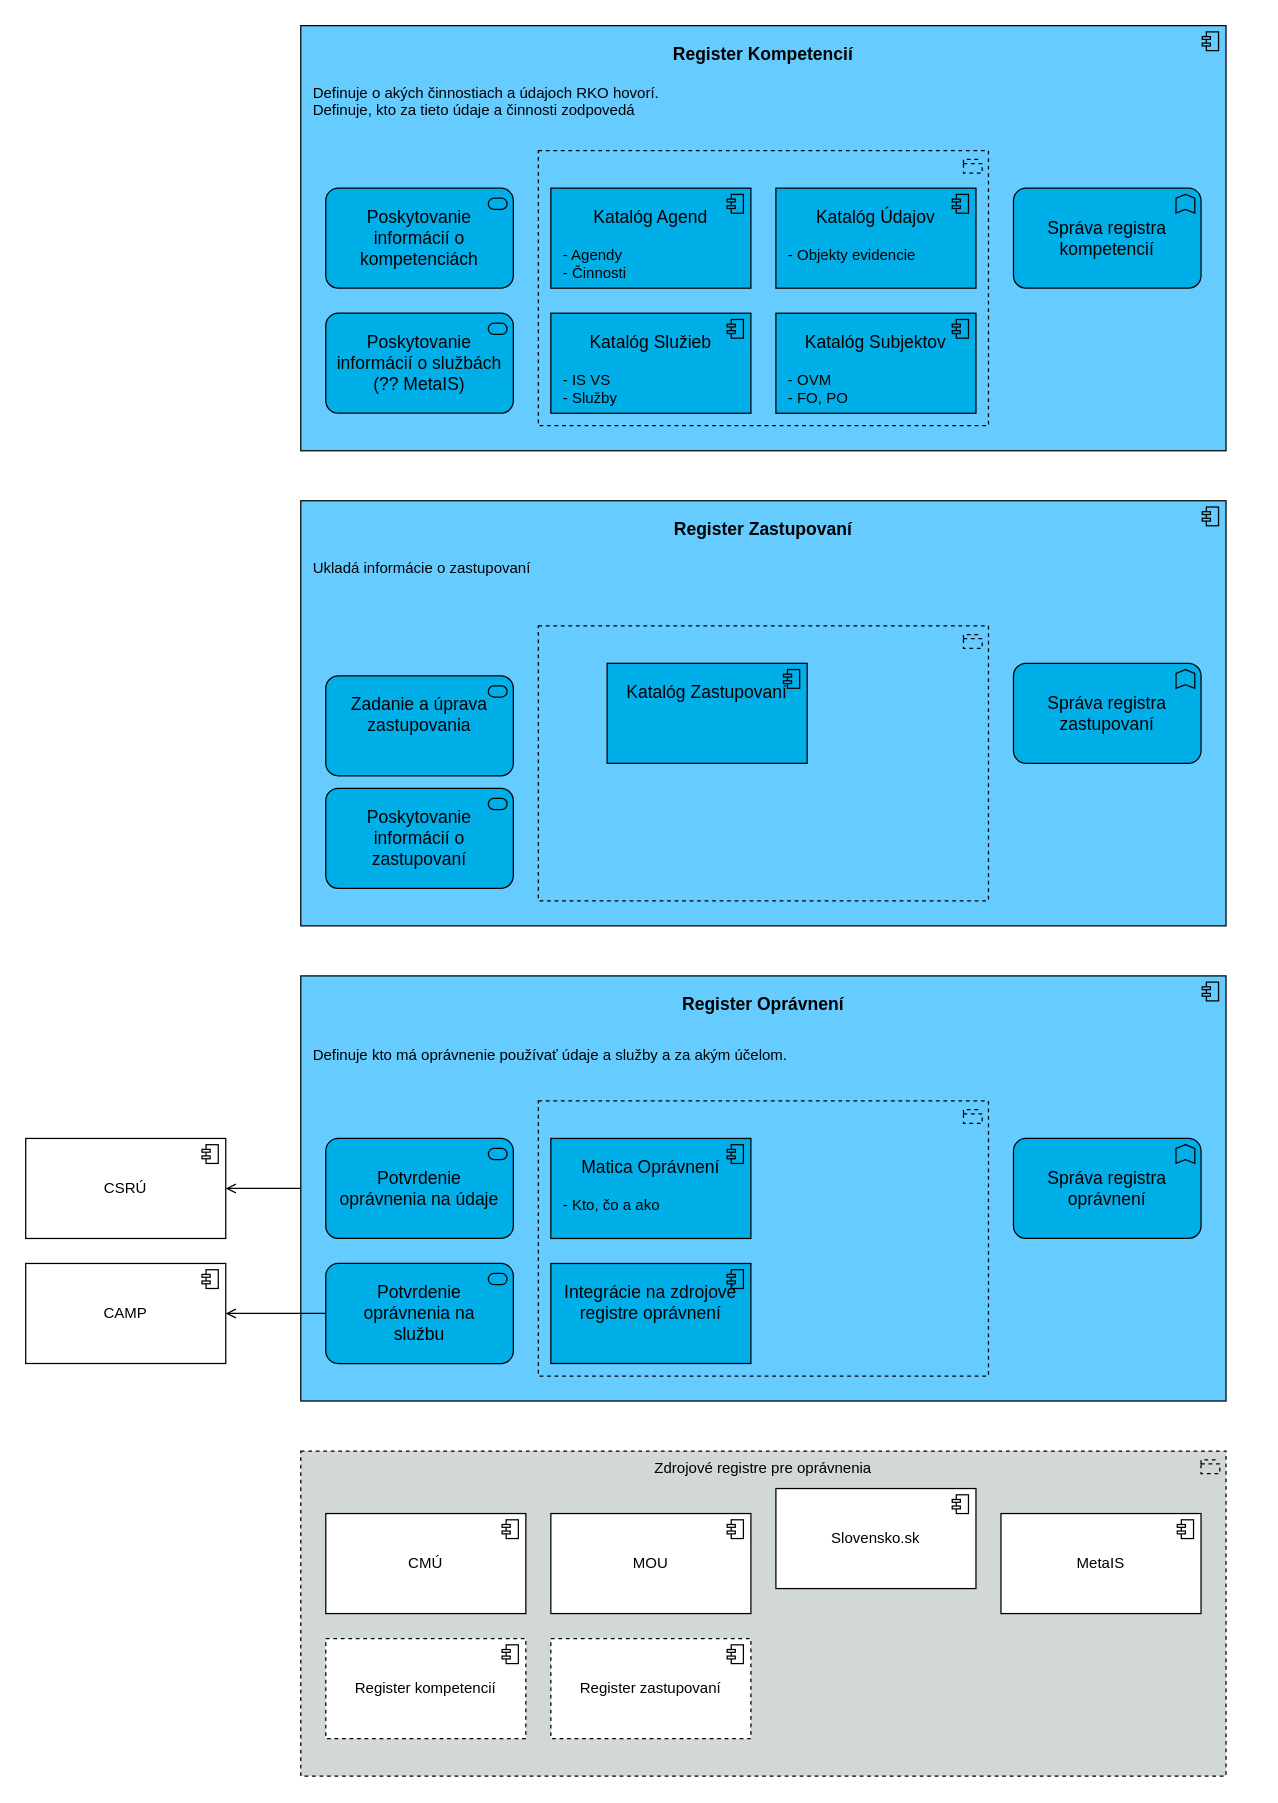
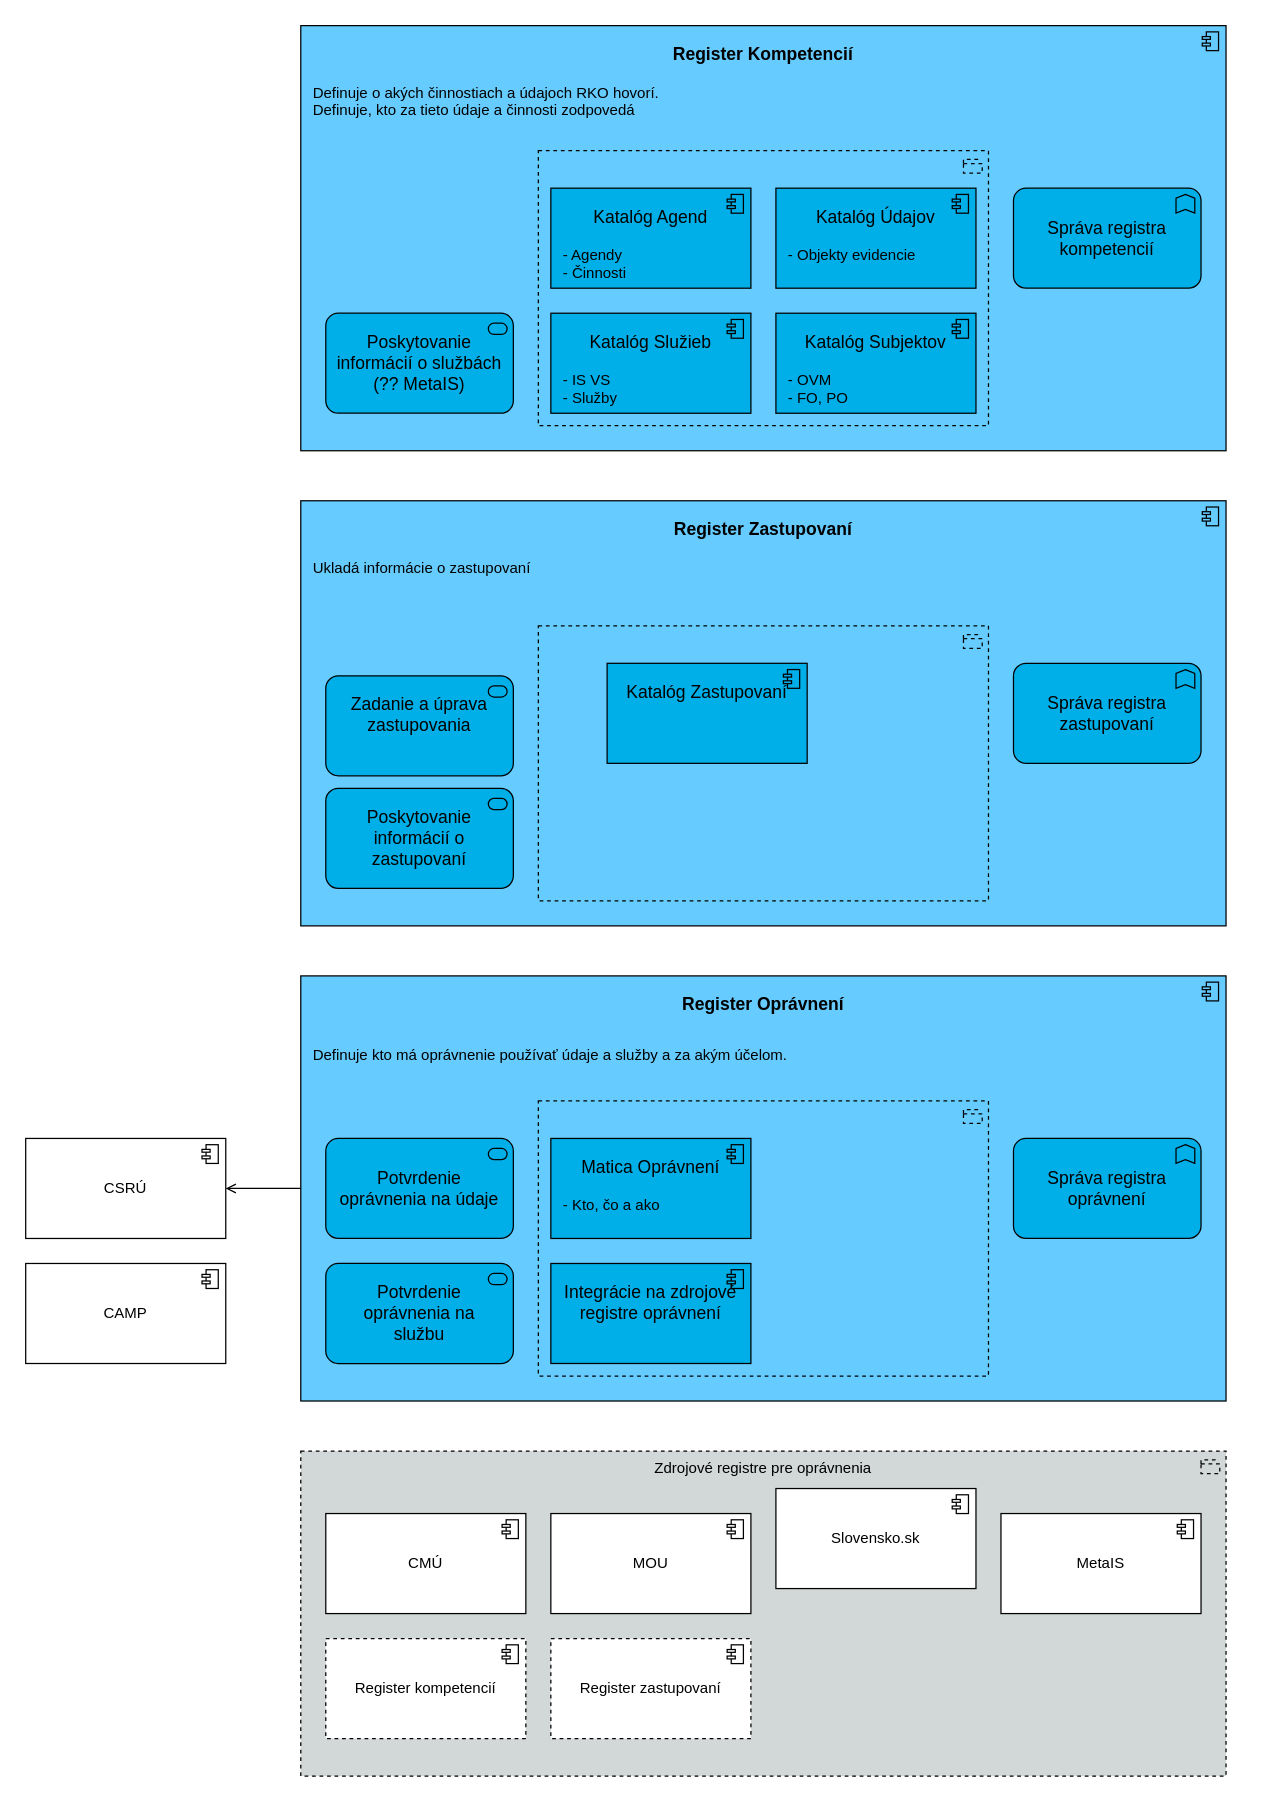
(419, 238) -> none
(278, 1313) -> none
